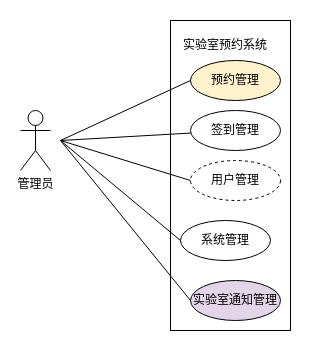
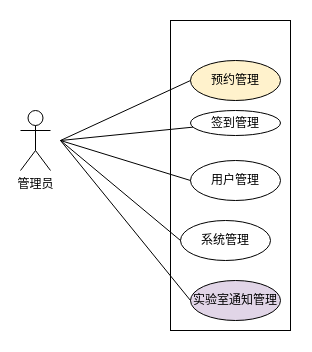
(226, 46) -> none
(236, 131) -> (236, 123)
(236, 181) -> (236, 181)
